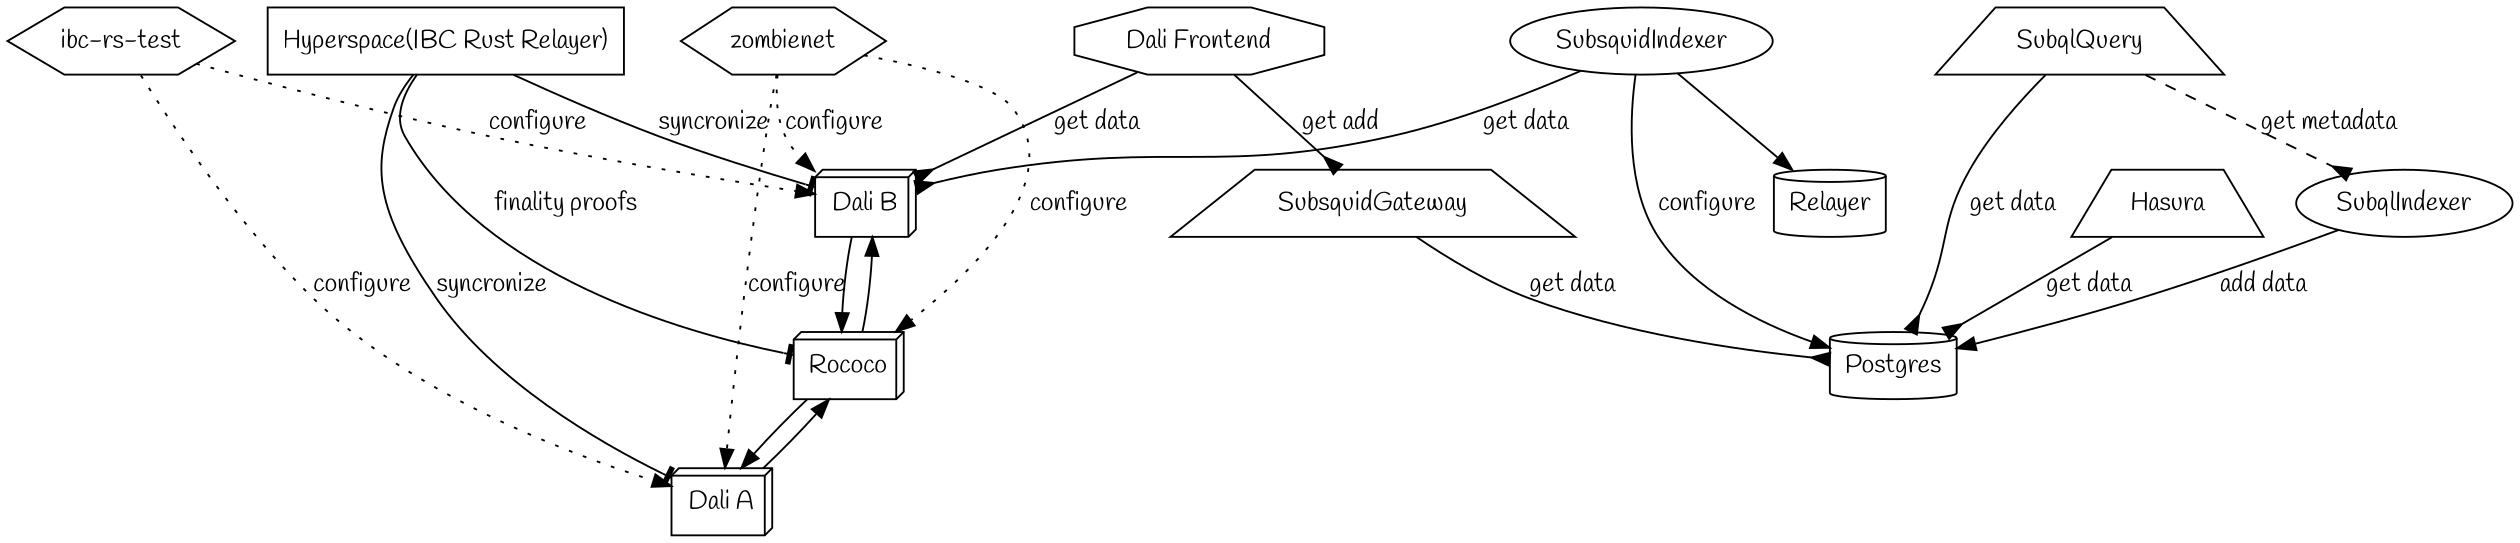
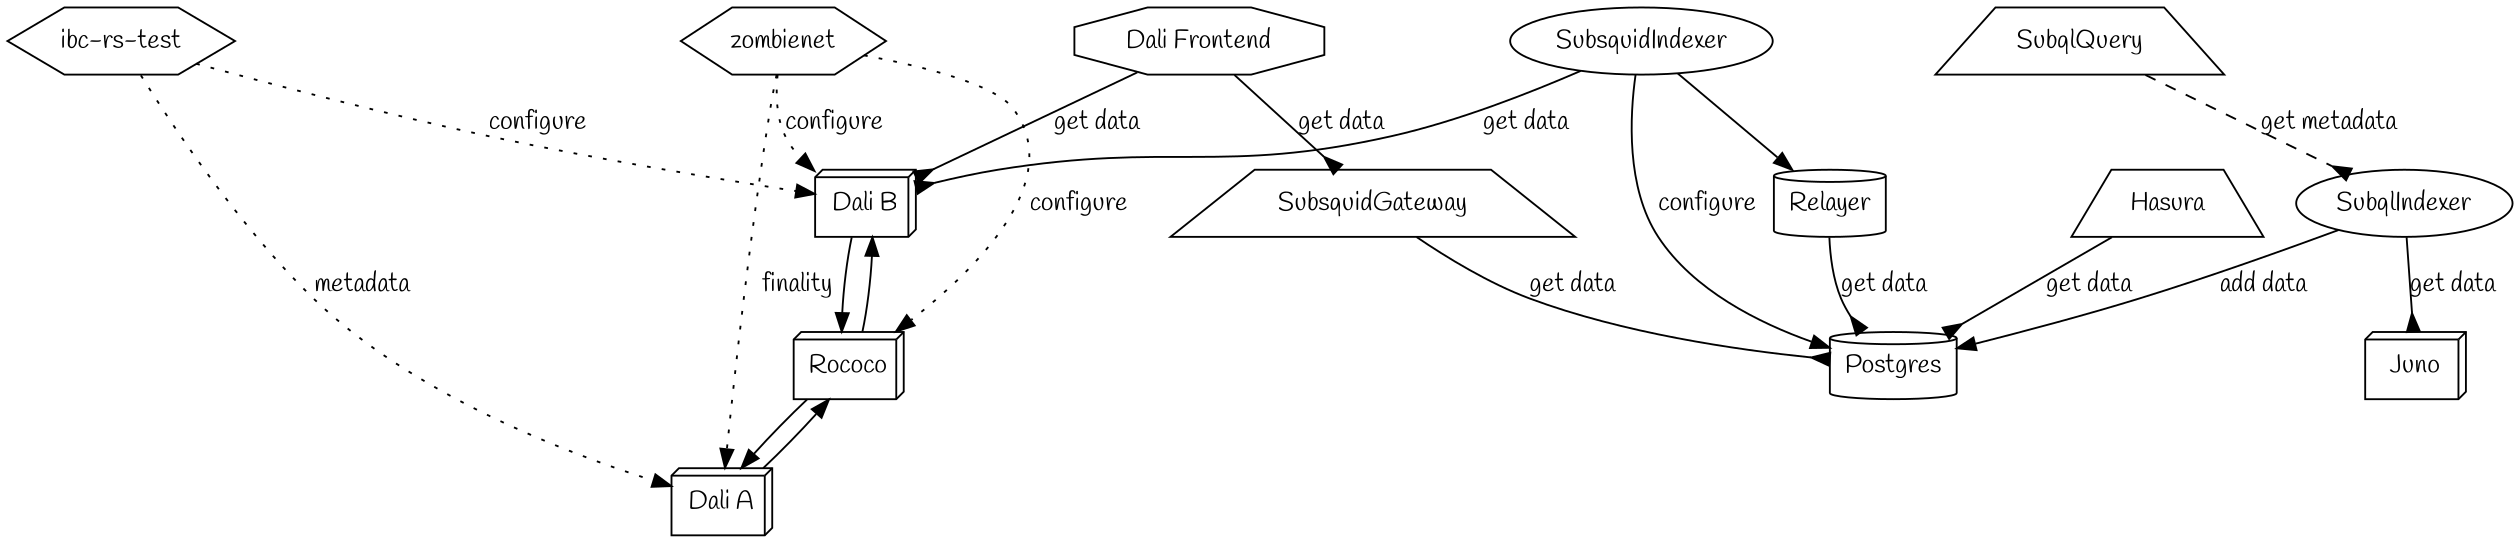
(446, 41) -> none
(1341, 122) -> (1341, 122)
(1962, 184) -> (1835, 278)
(363, 284) -> (363, 284)
(797, 284) -> (797, 284)
none -> (2416, 366)
